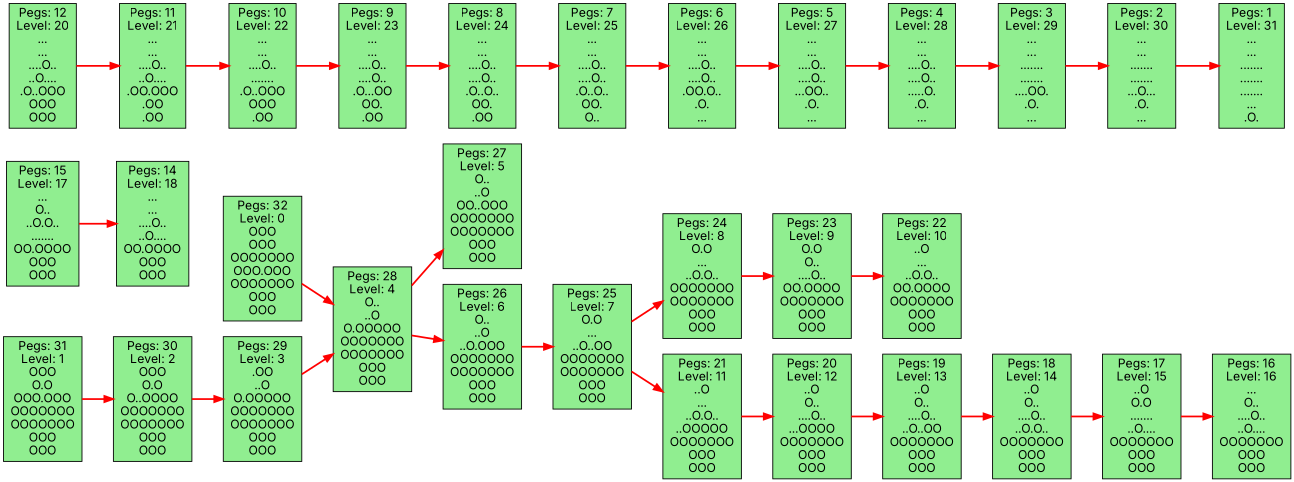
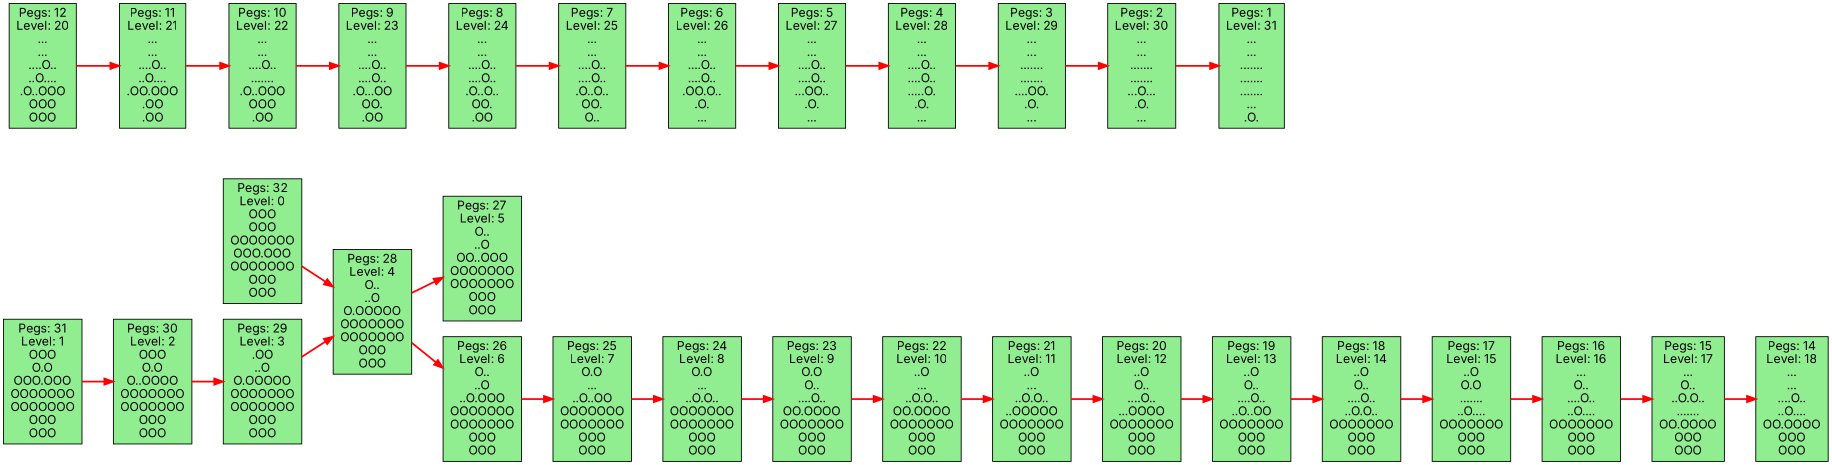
(643, 379) -> (972, 399)
none -> (1632, 399)
